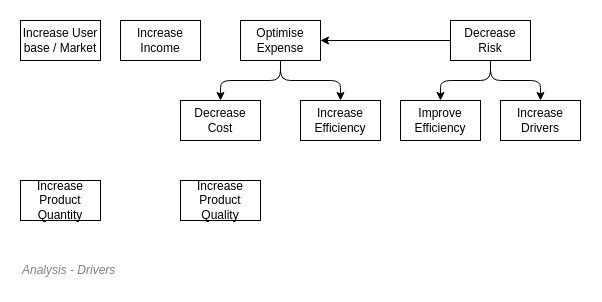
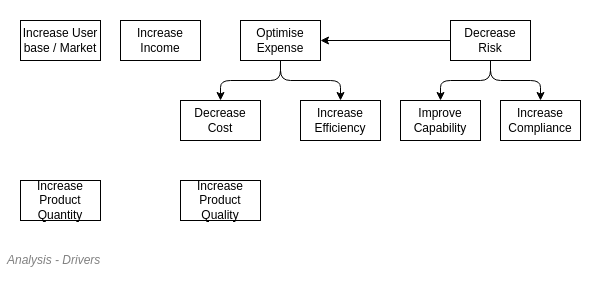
(441, 121) -> (441, 121)
(541, 121) -> (541, 121)
(281, 271) -> (266, 261)
